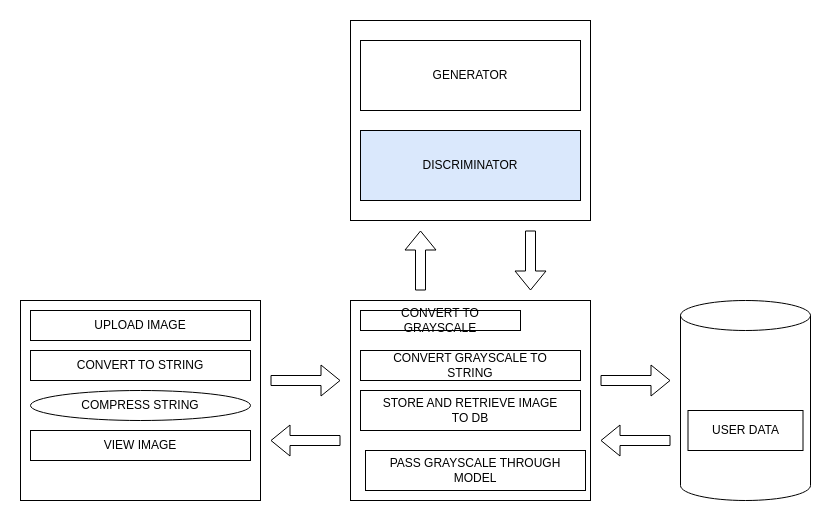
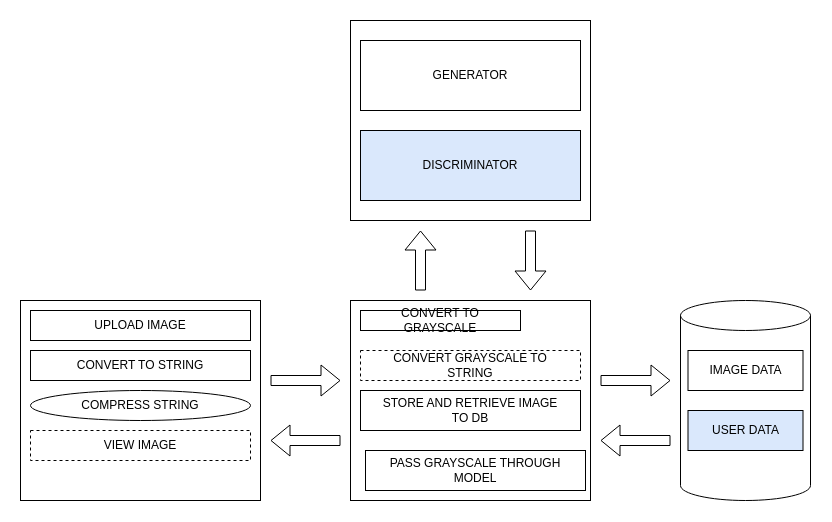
(471, 366) -> (471, 366)
none -> (746, 371)
(746, 431) -> (746, 431)
(141, 446) -> (141, 446)
